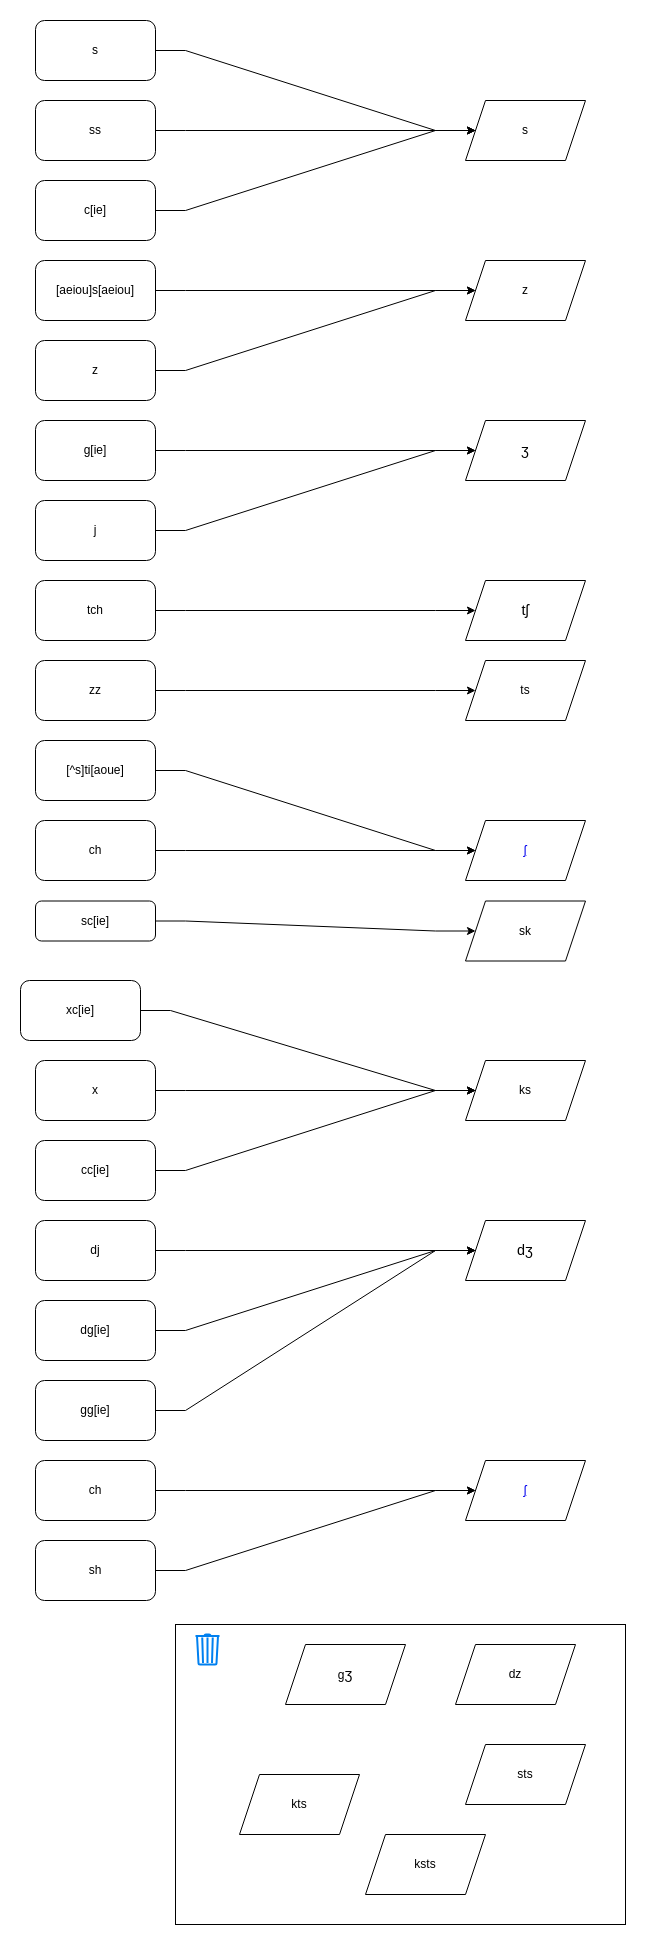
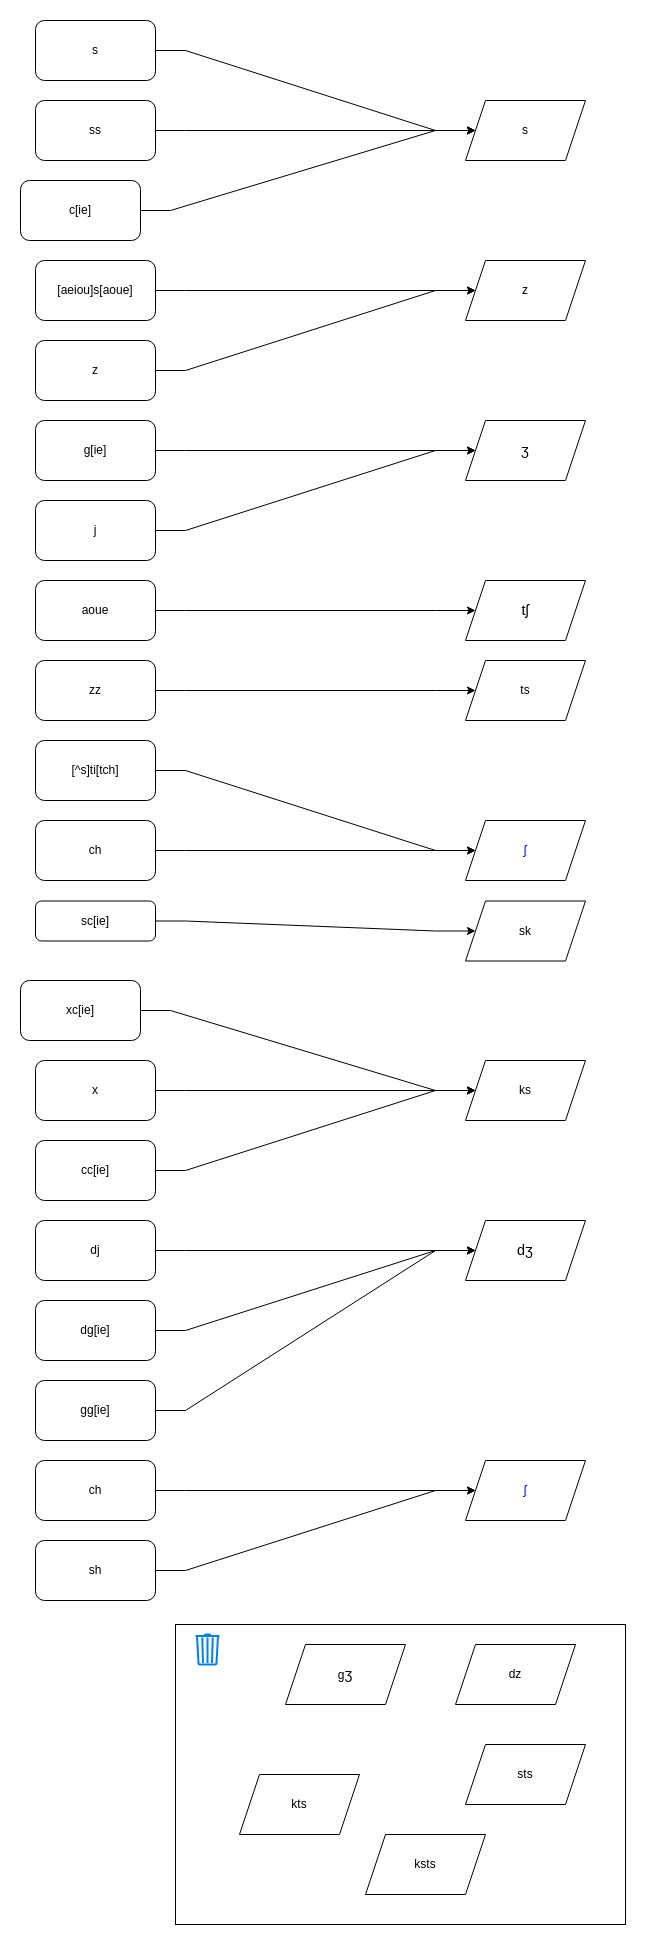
(96, 211) -> (81, 211)
(96, 291) -> (96, 291)
(96, 611) -> (96, 611)
(96, 771) -> (96, 771)
